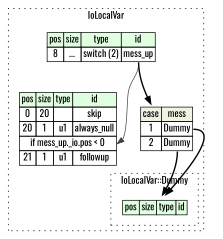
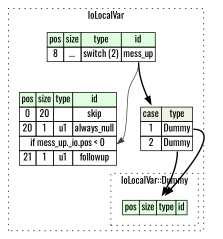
(177, 114) -> (177, 114)
